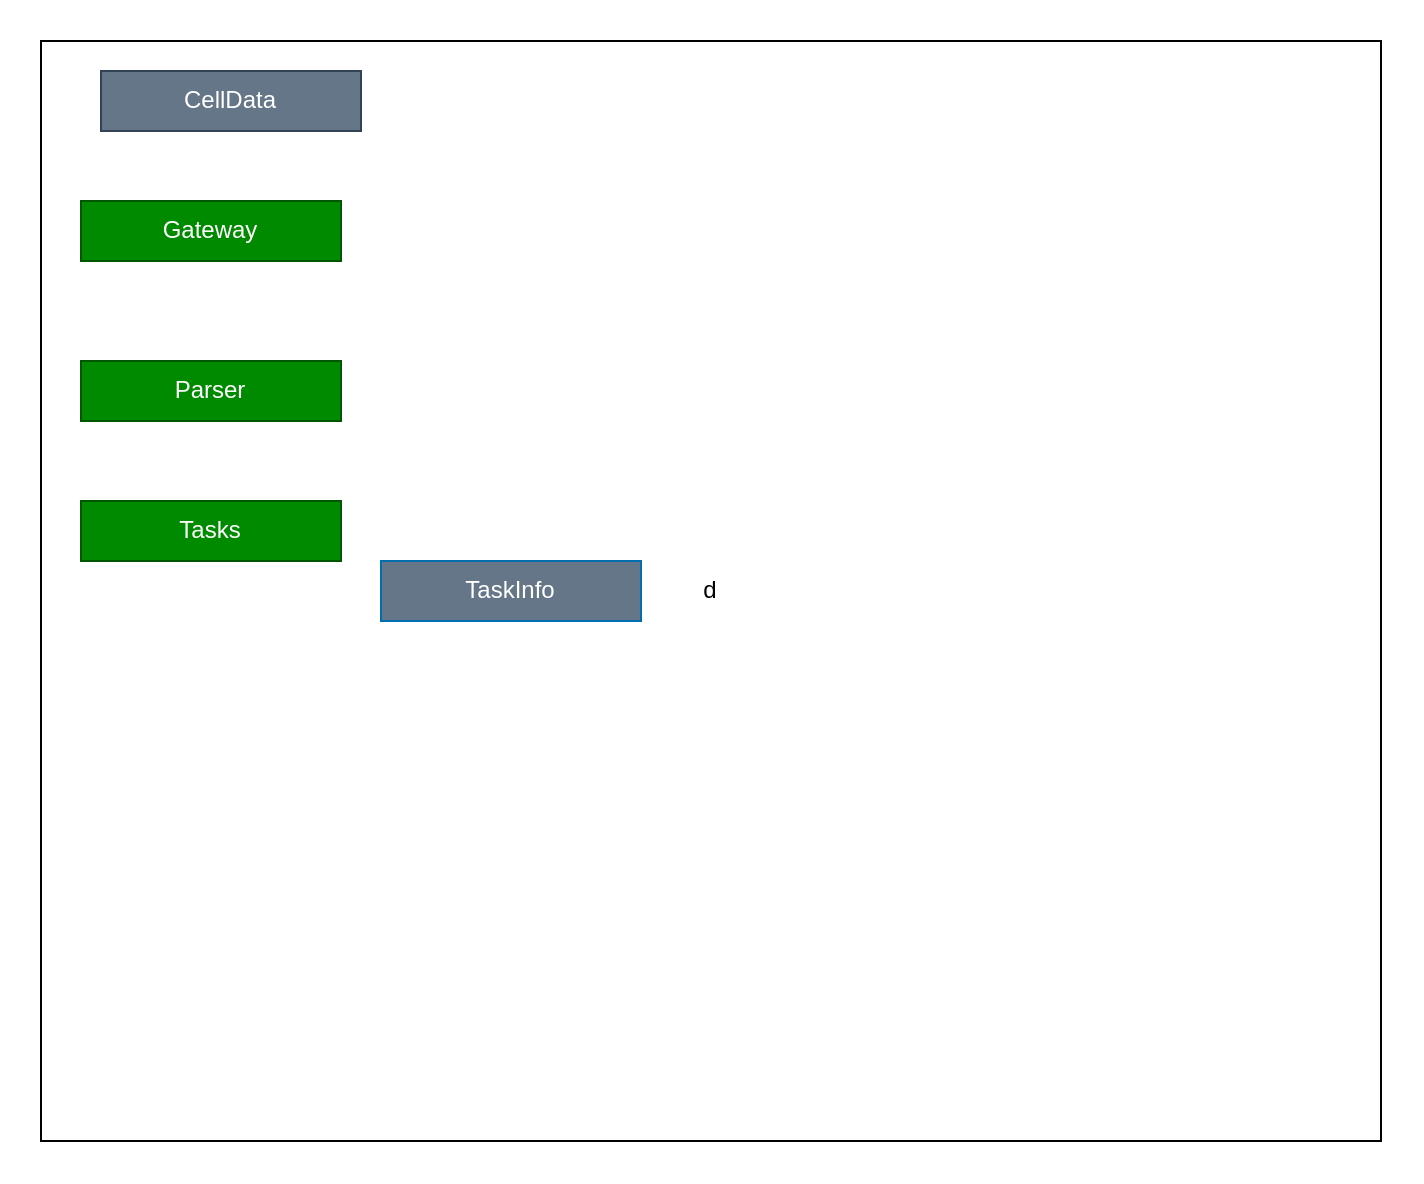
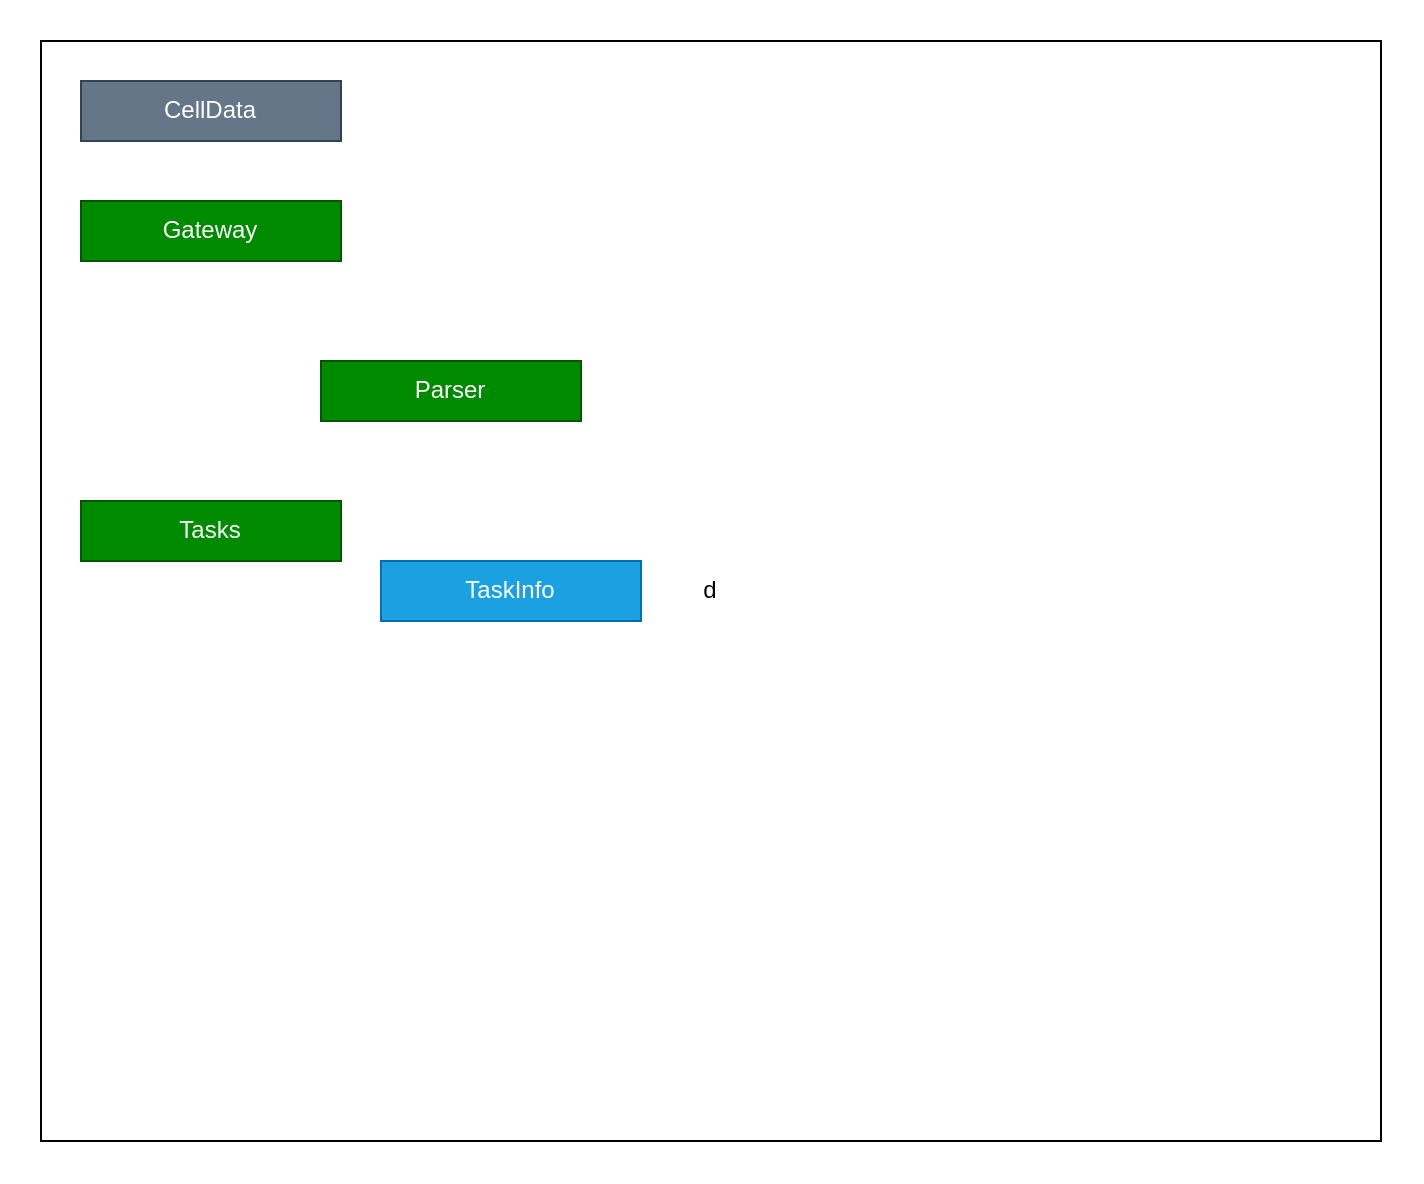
(231, 101) -> (211, 111)
(211, 391) -> (451, 391)
(511, 591) -> (511, 591)
